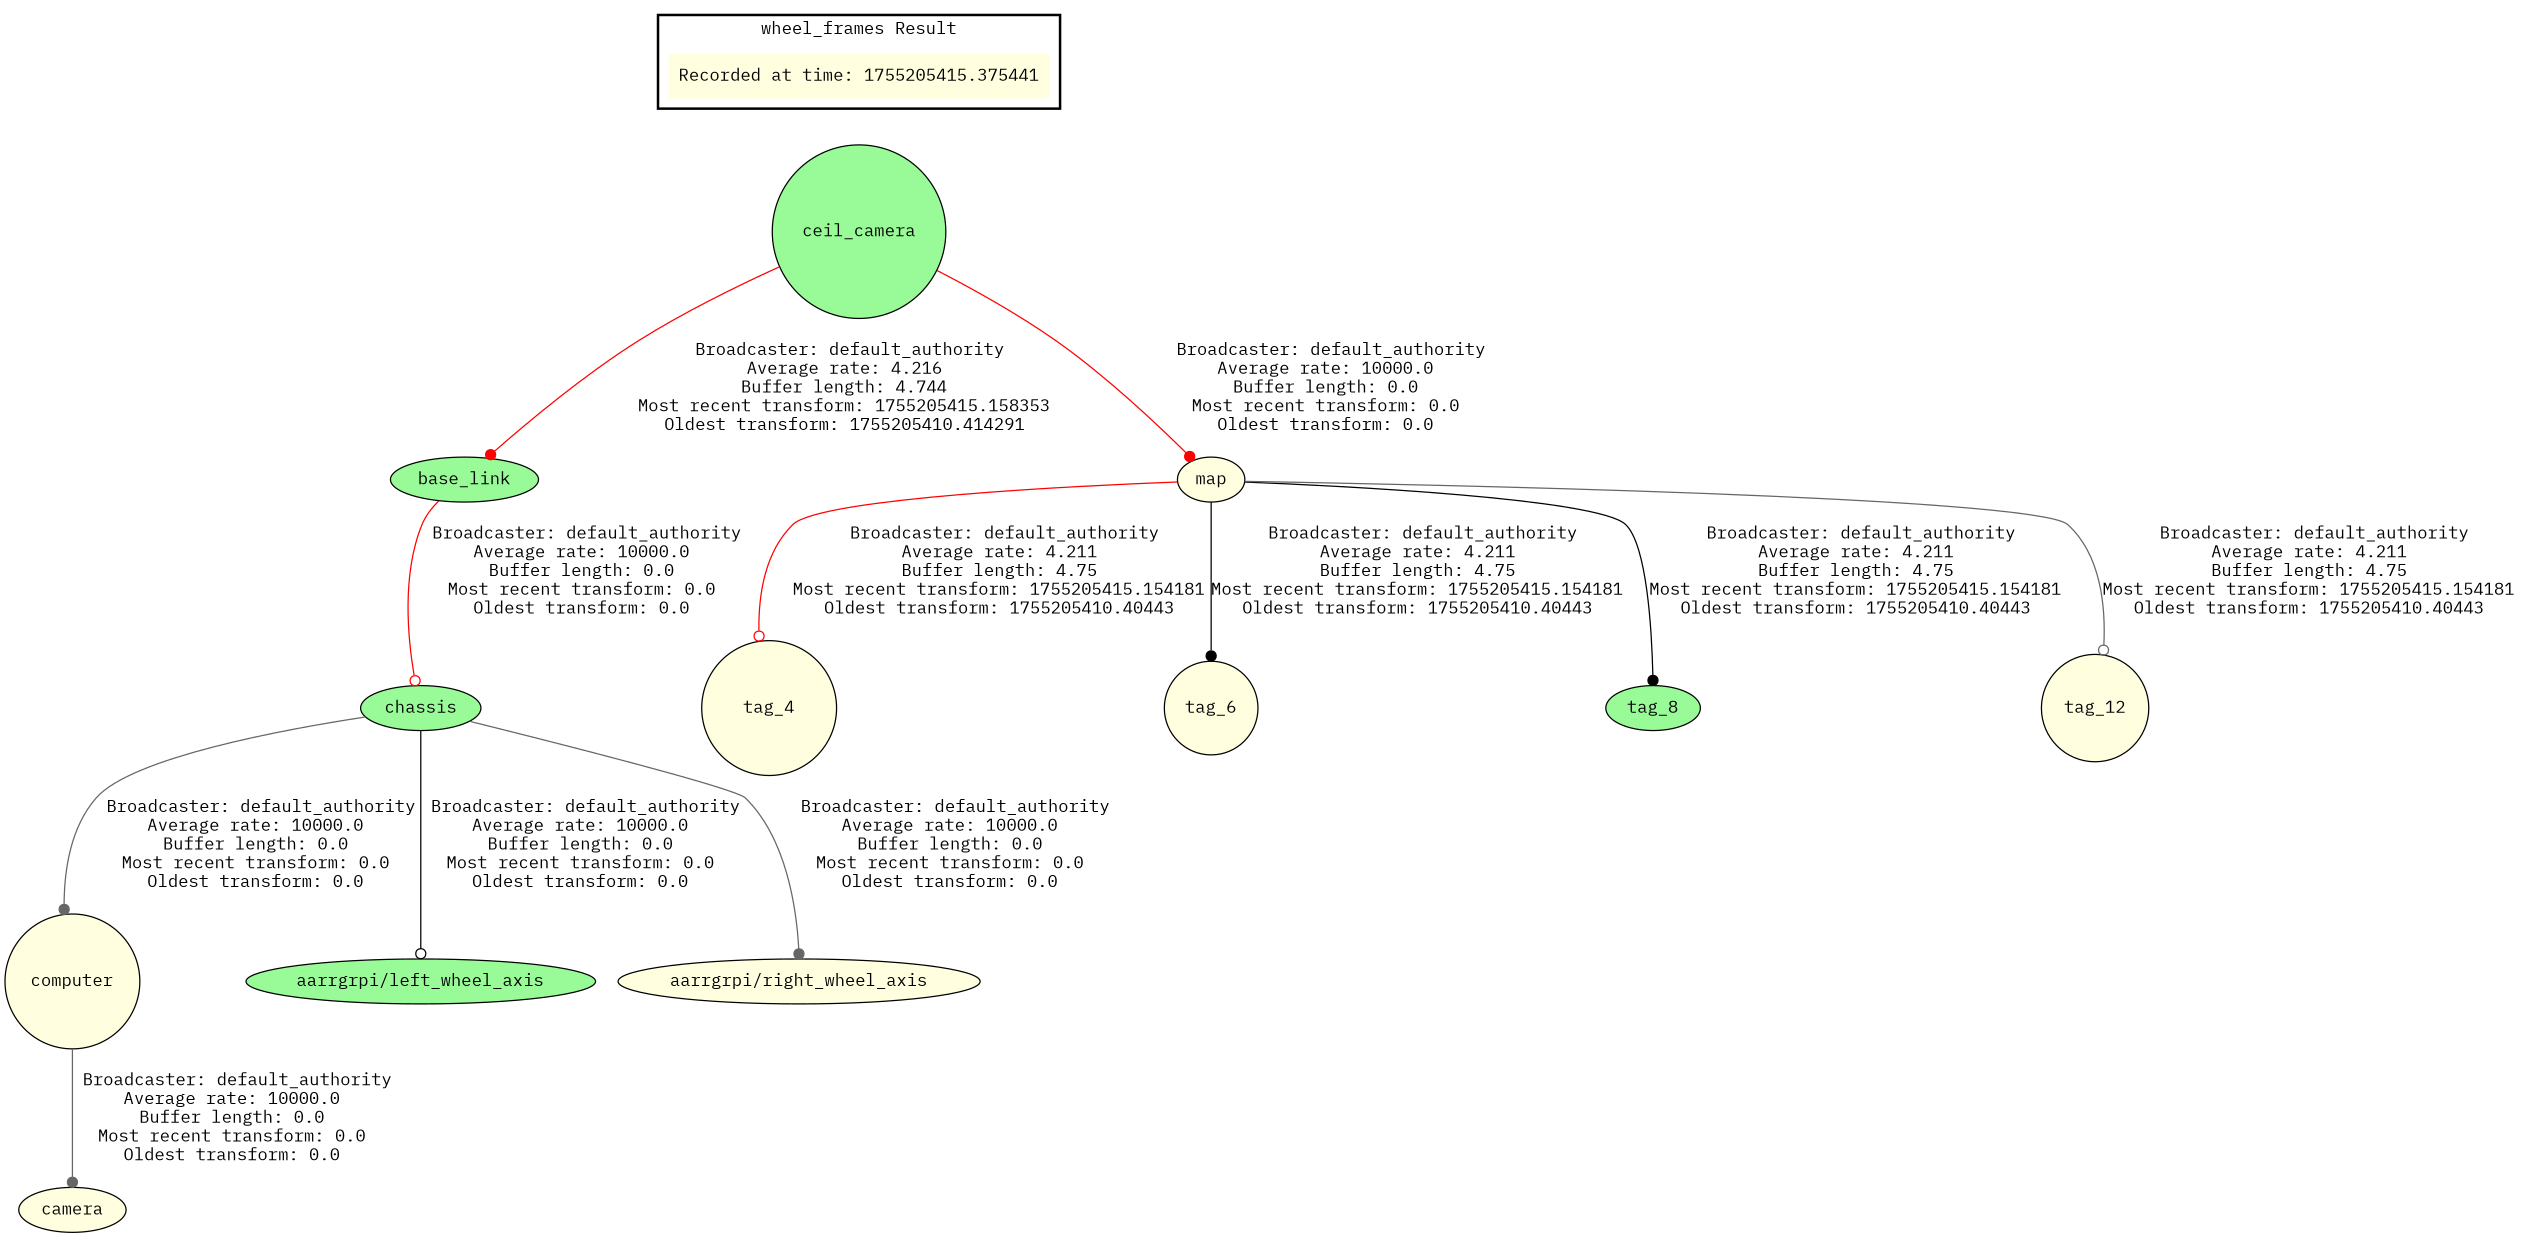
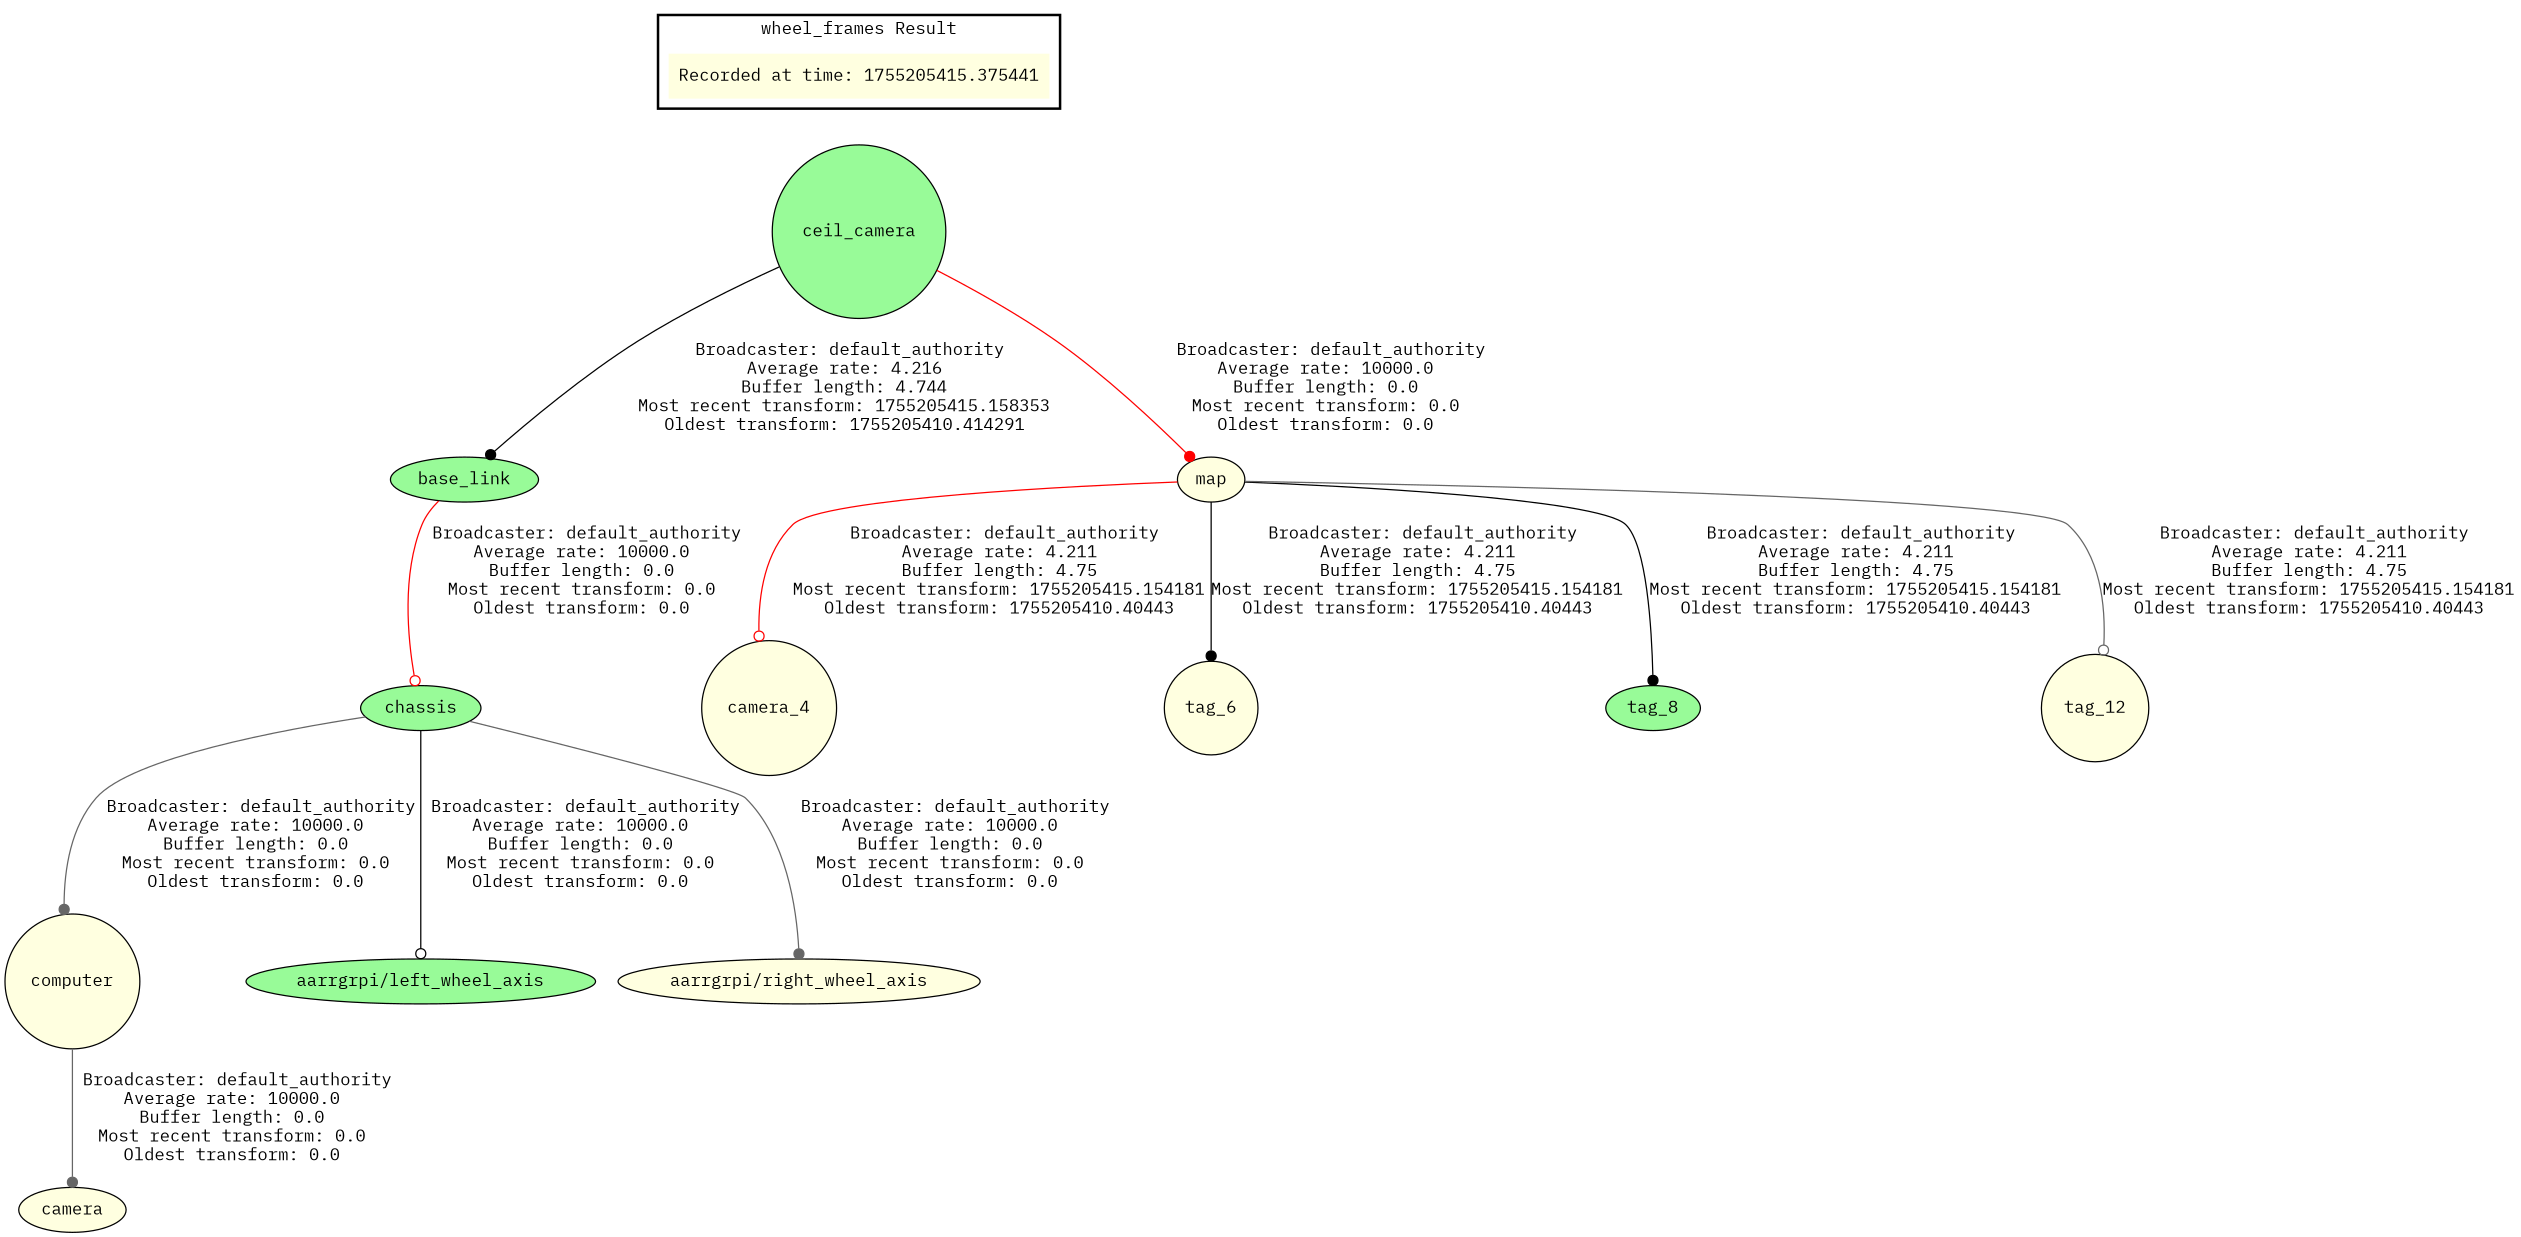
(629, 347) -> (629, 347)
(769, 708) -> (769, 708)
